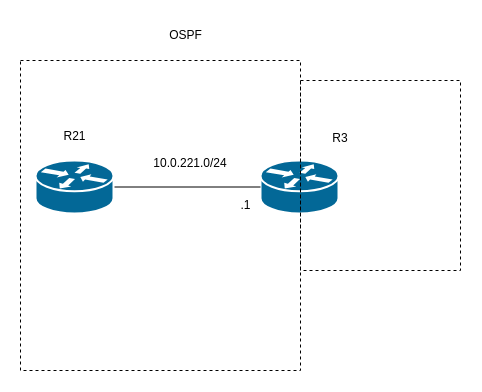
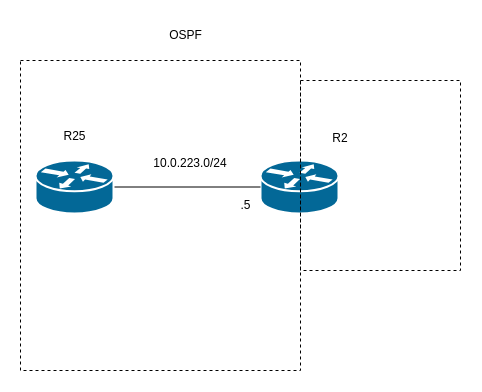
(75, 137) -> (75, 137)
(341, 139) -> (341, 139)
(191, 164) -> (191, 164)
(246, 206) -> (246, 206)
